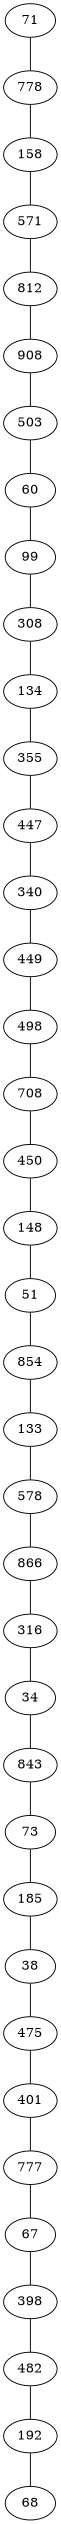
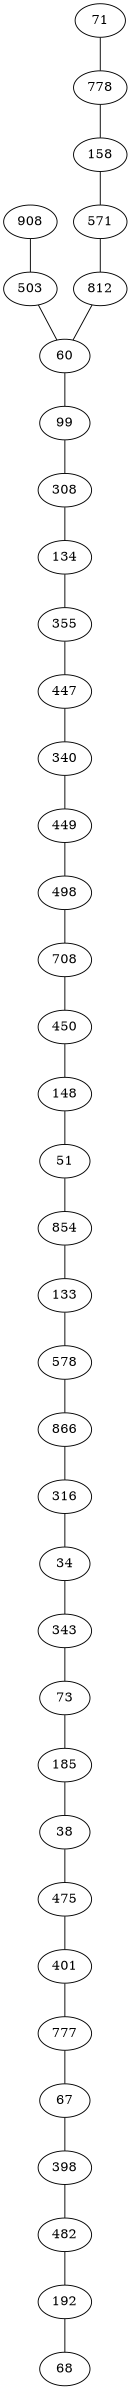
(30, 323) -> (83, 322)
(30, 1765) -> (65, 1631)
